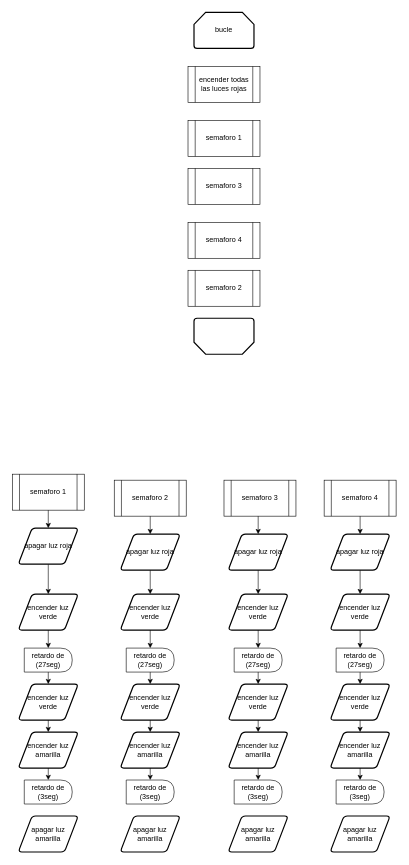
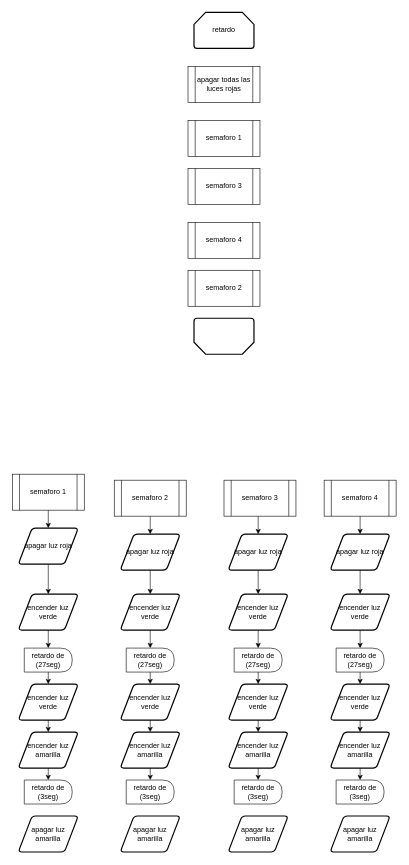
(224, 30) -> (224, 30)
(224, 84) -> (224, 84)
